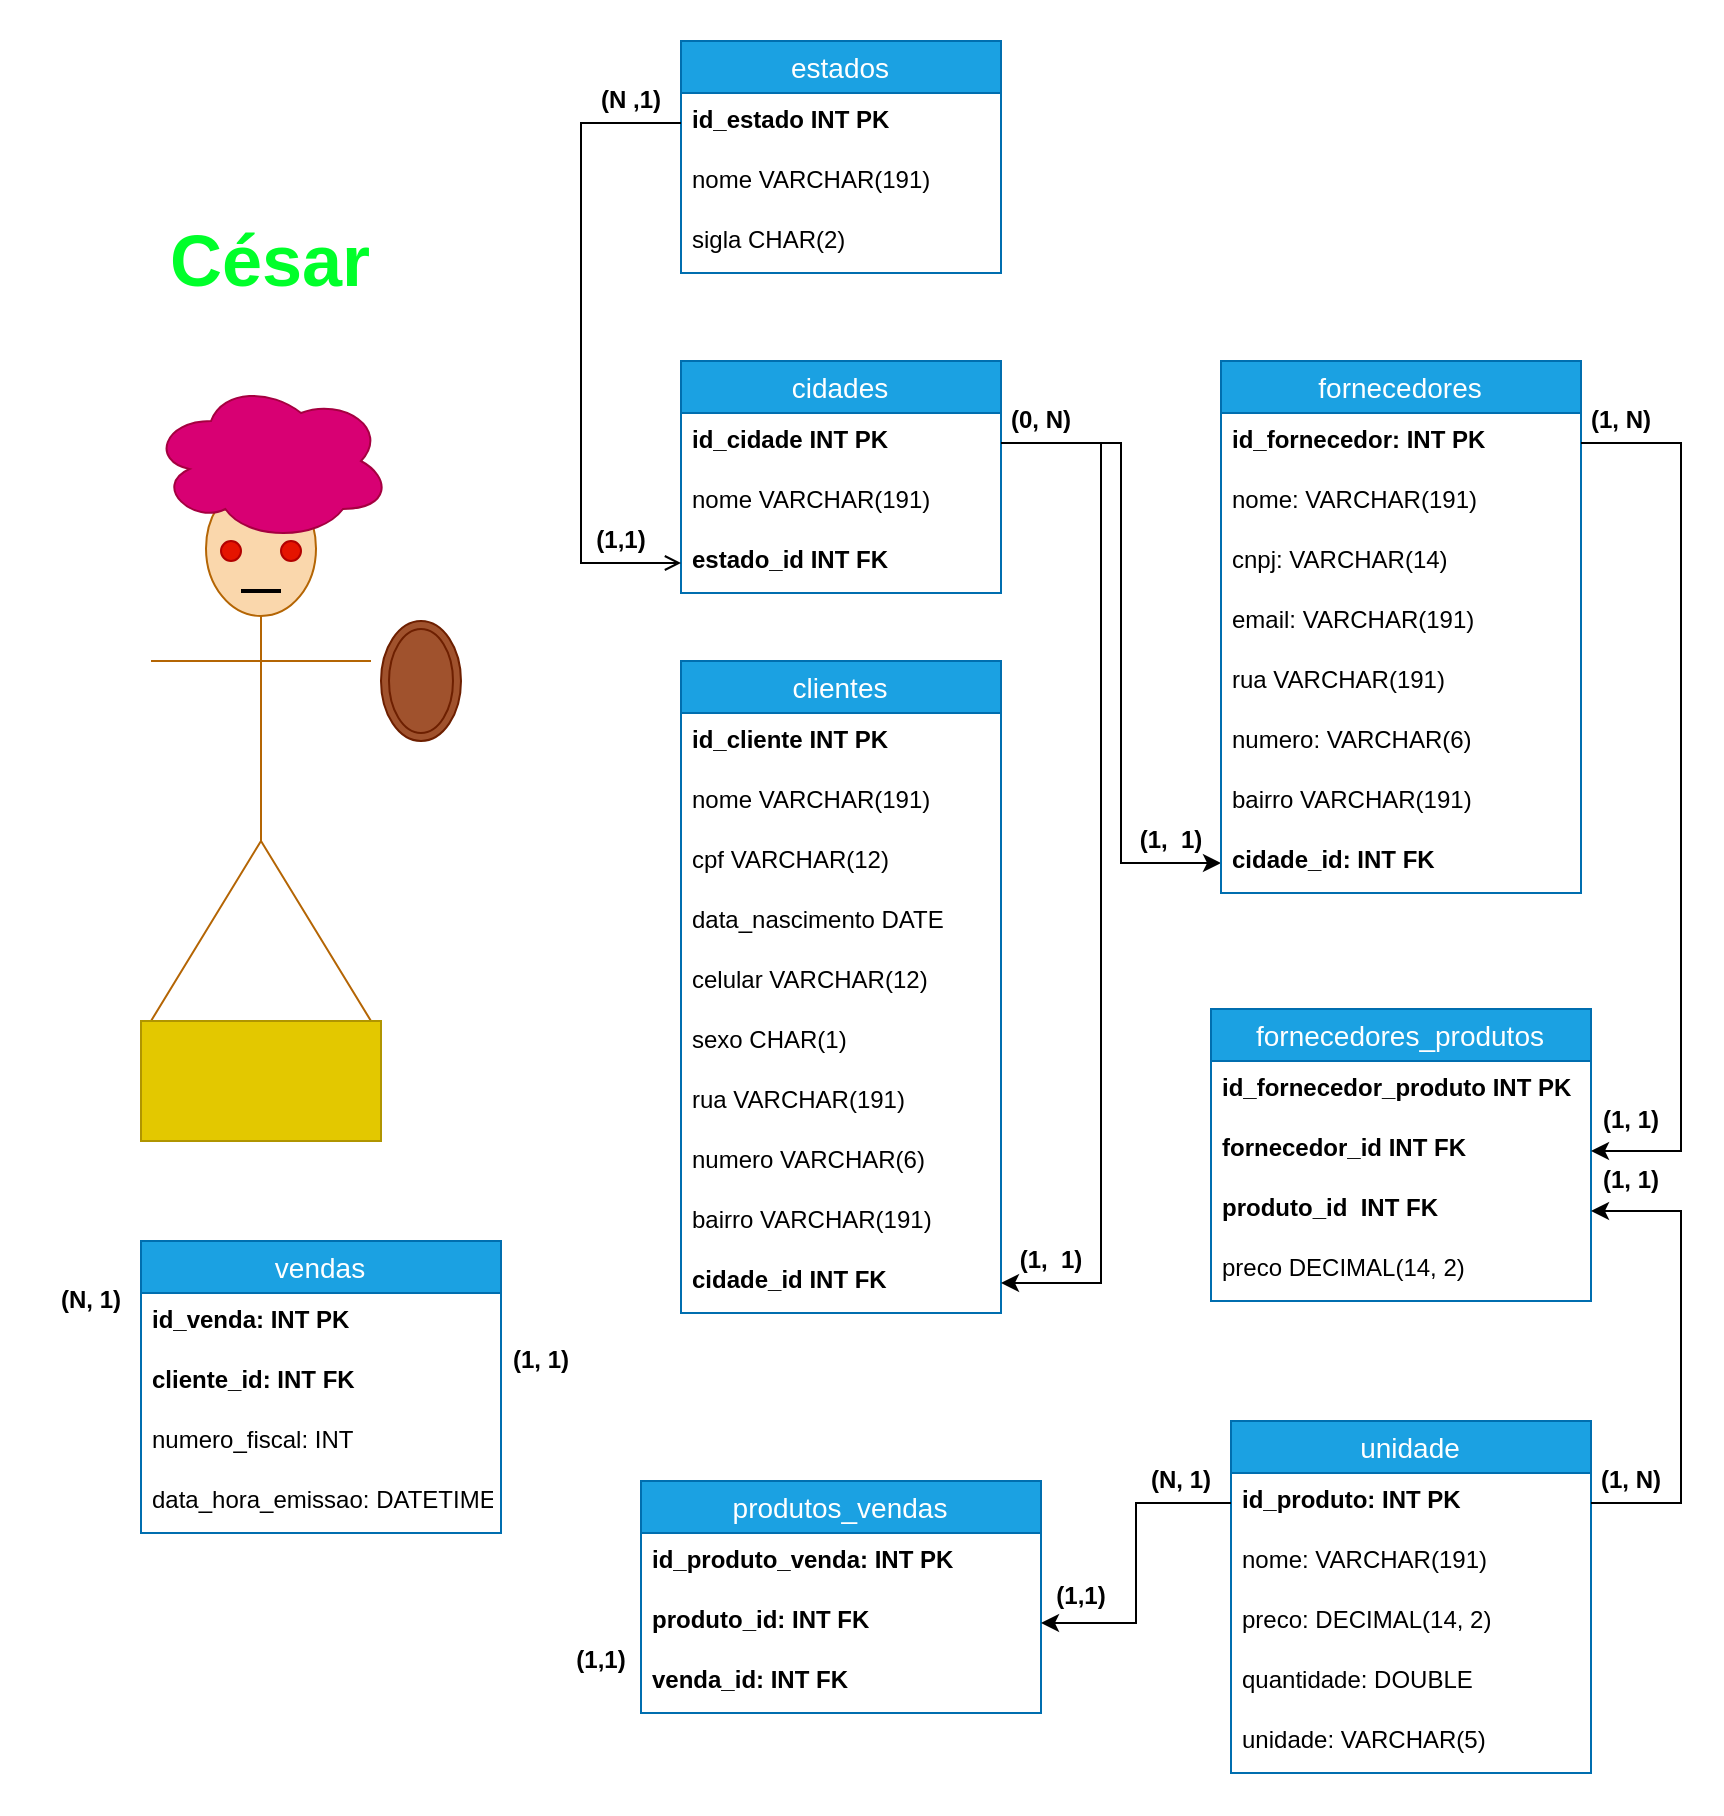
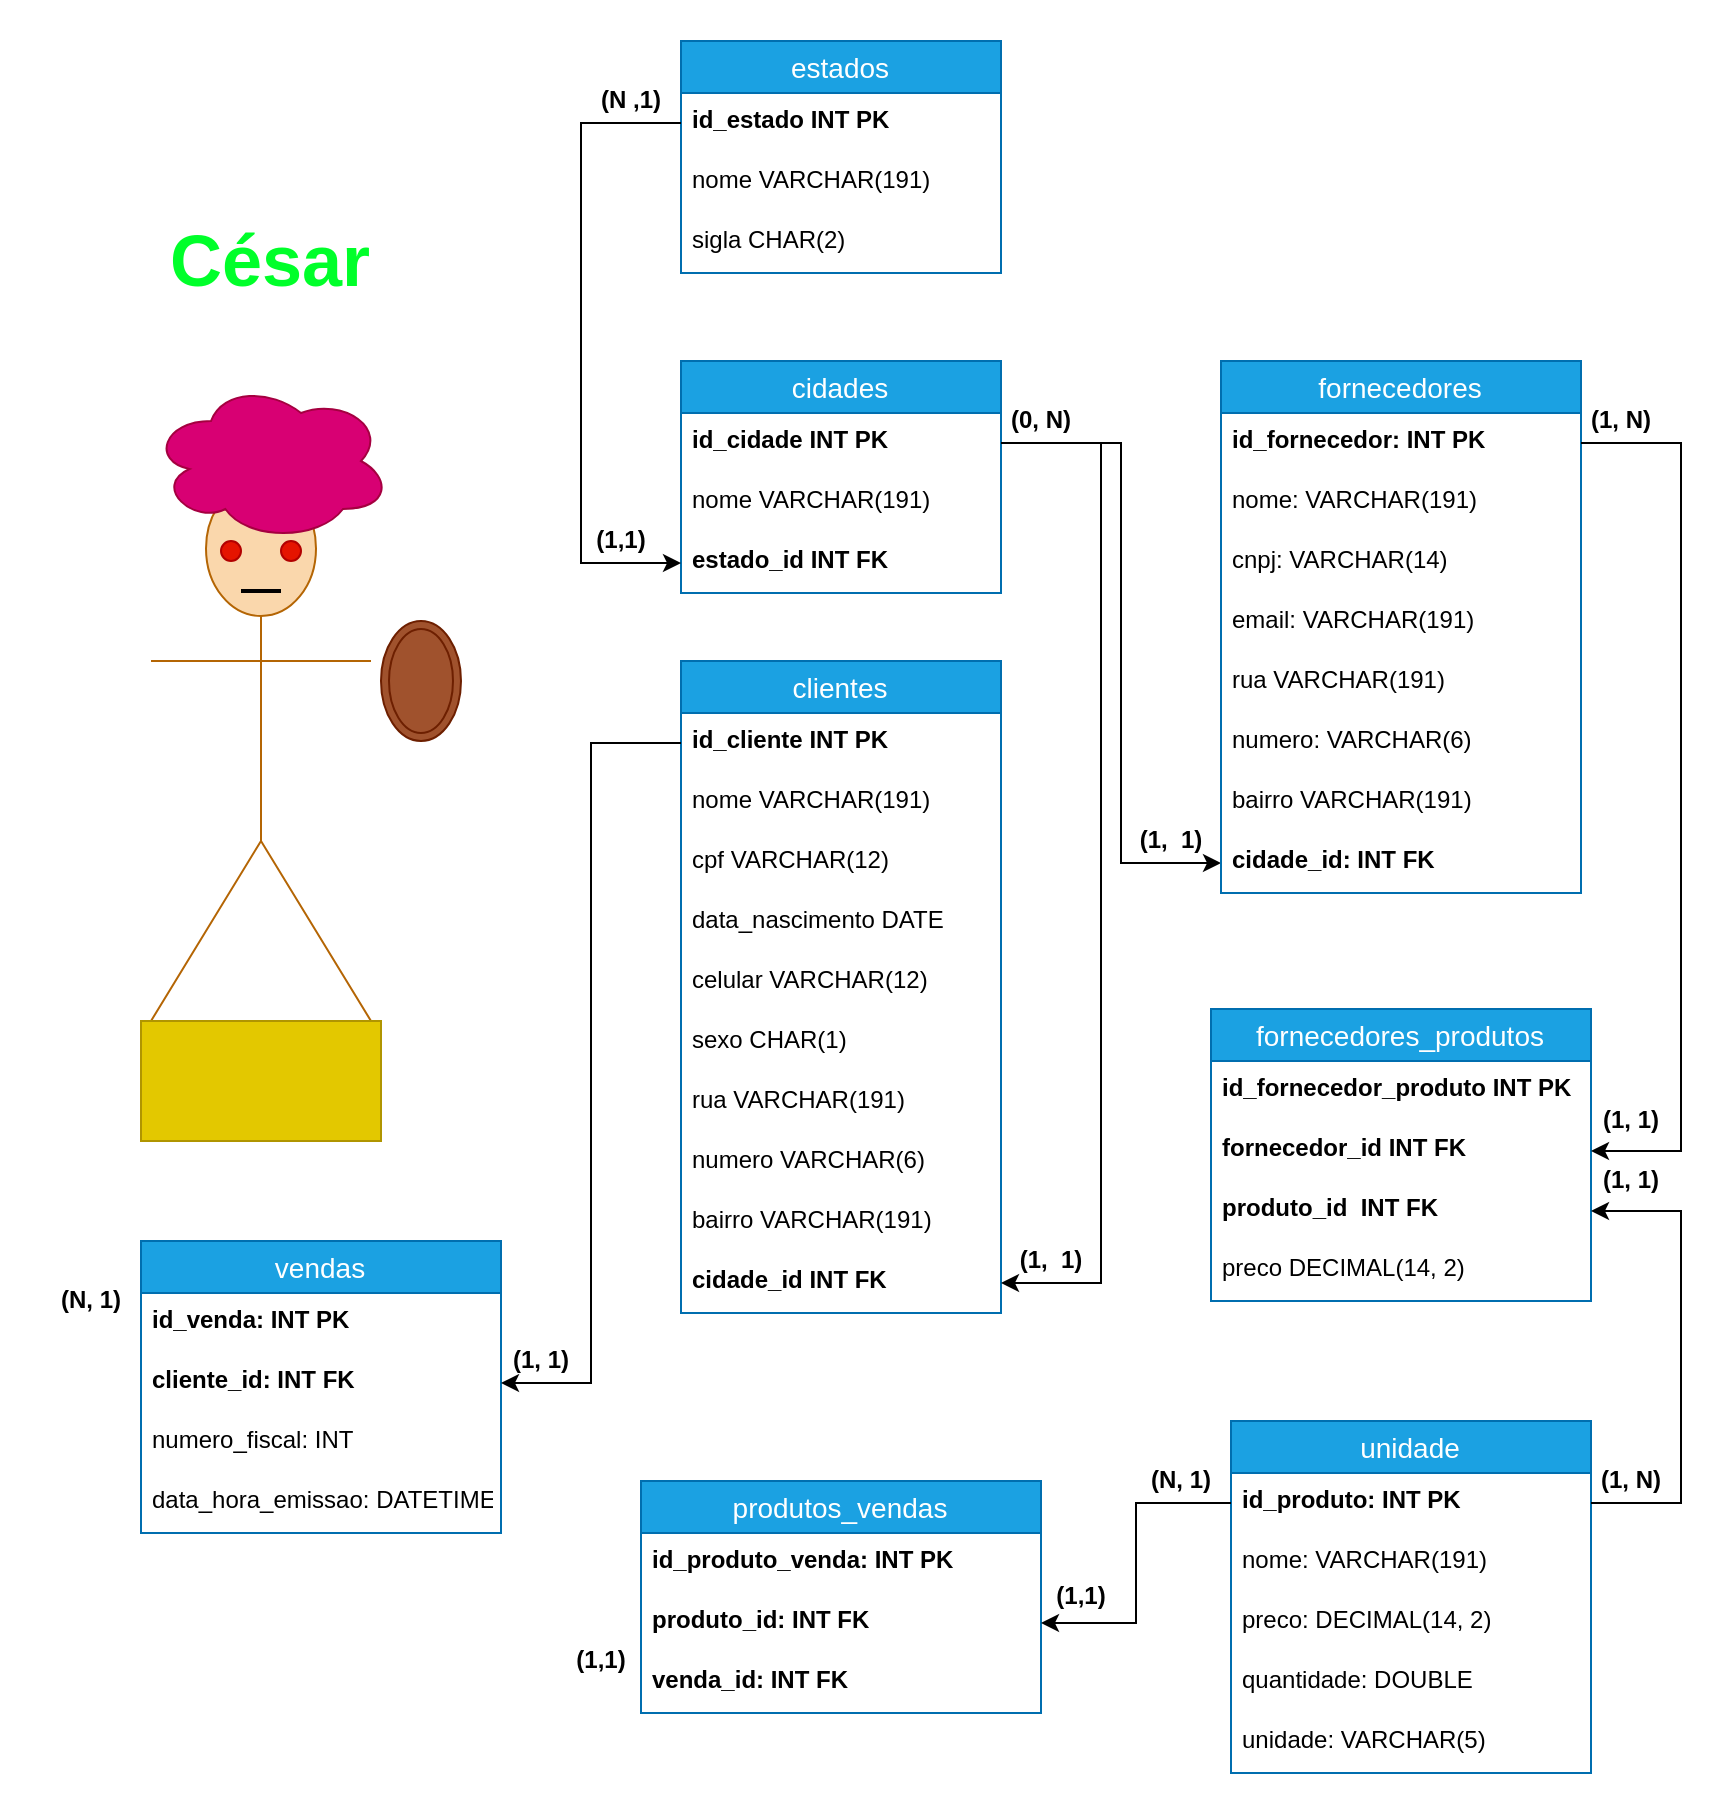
(668, 563) -> (666, 563)
none -> (591, 1058)
